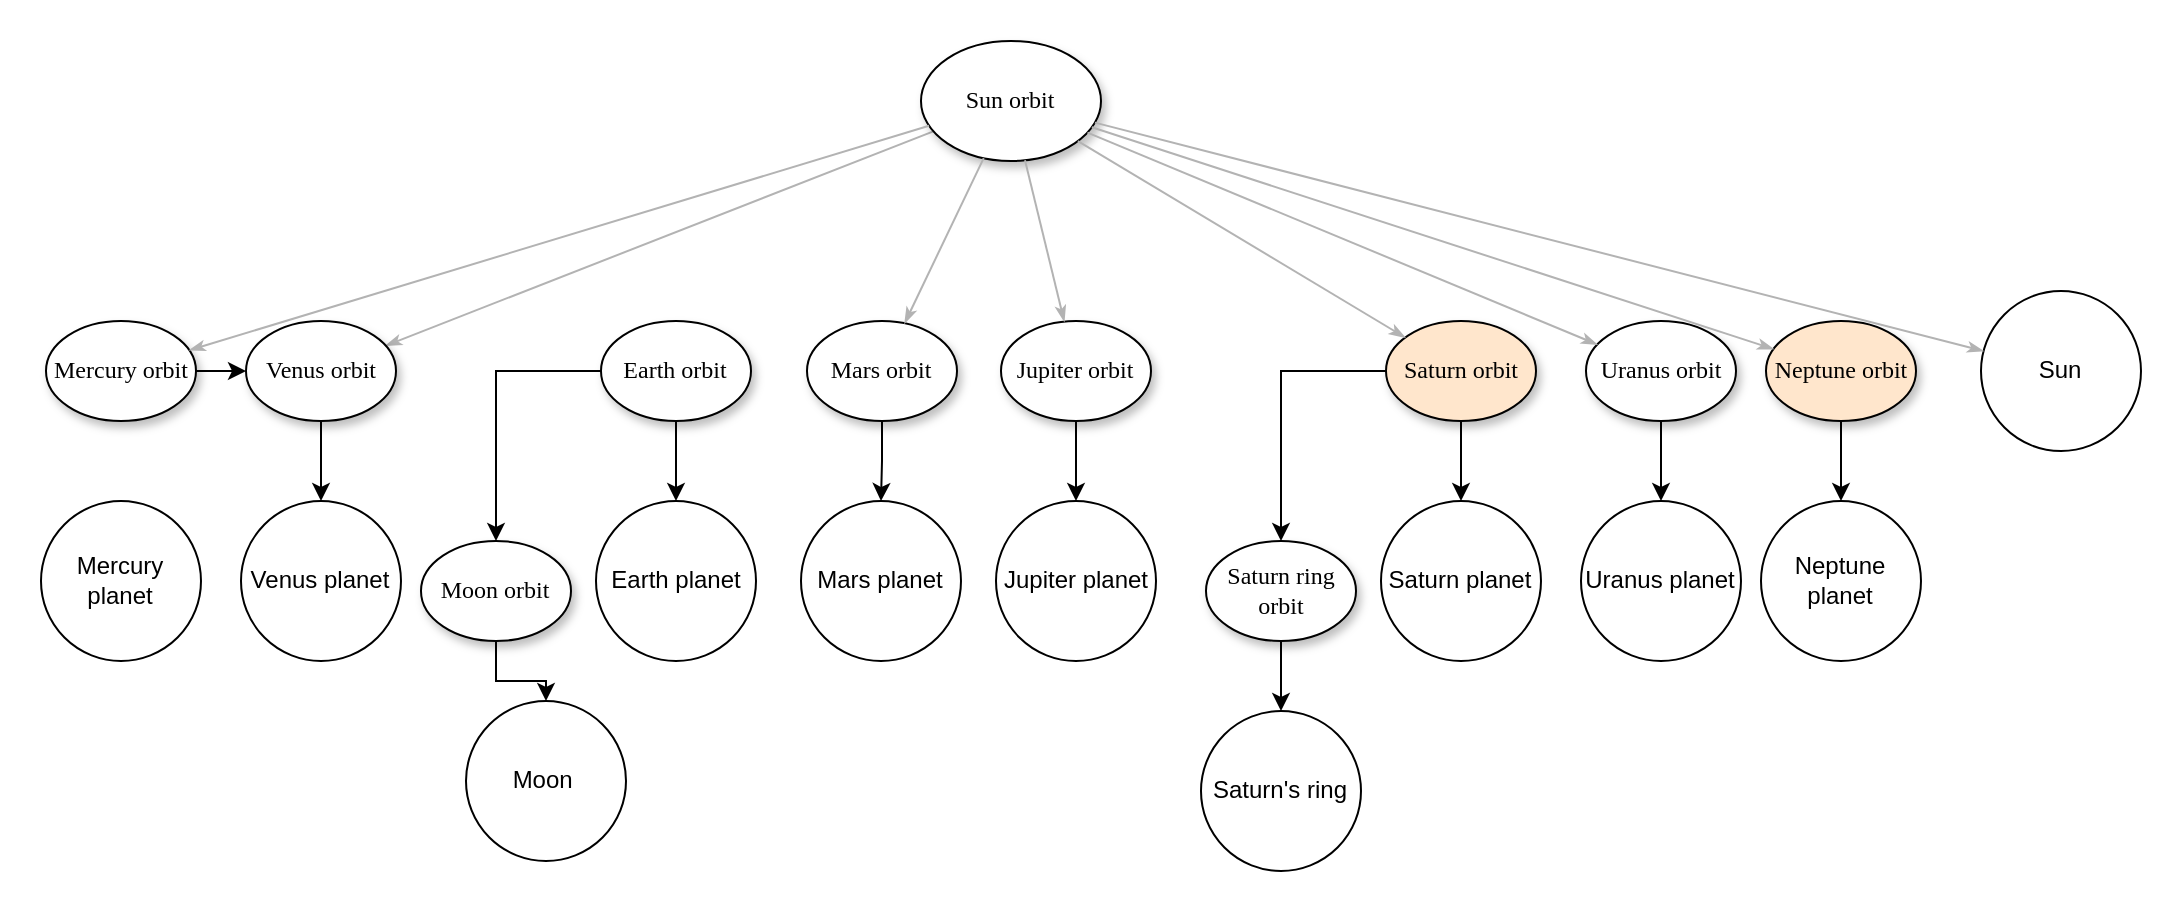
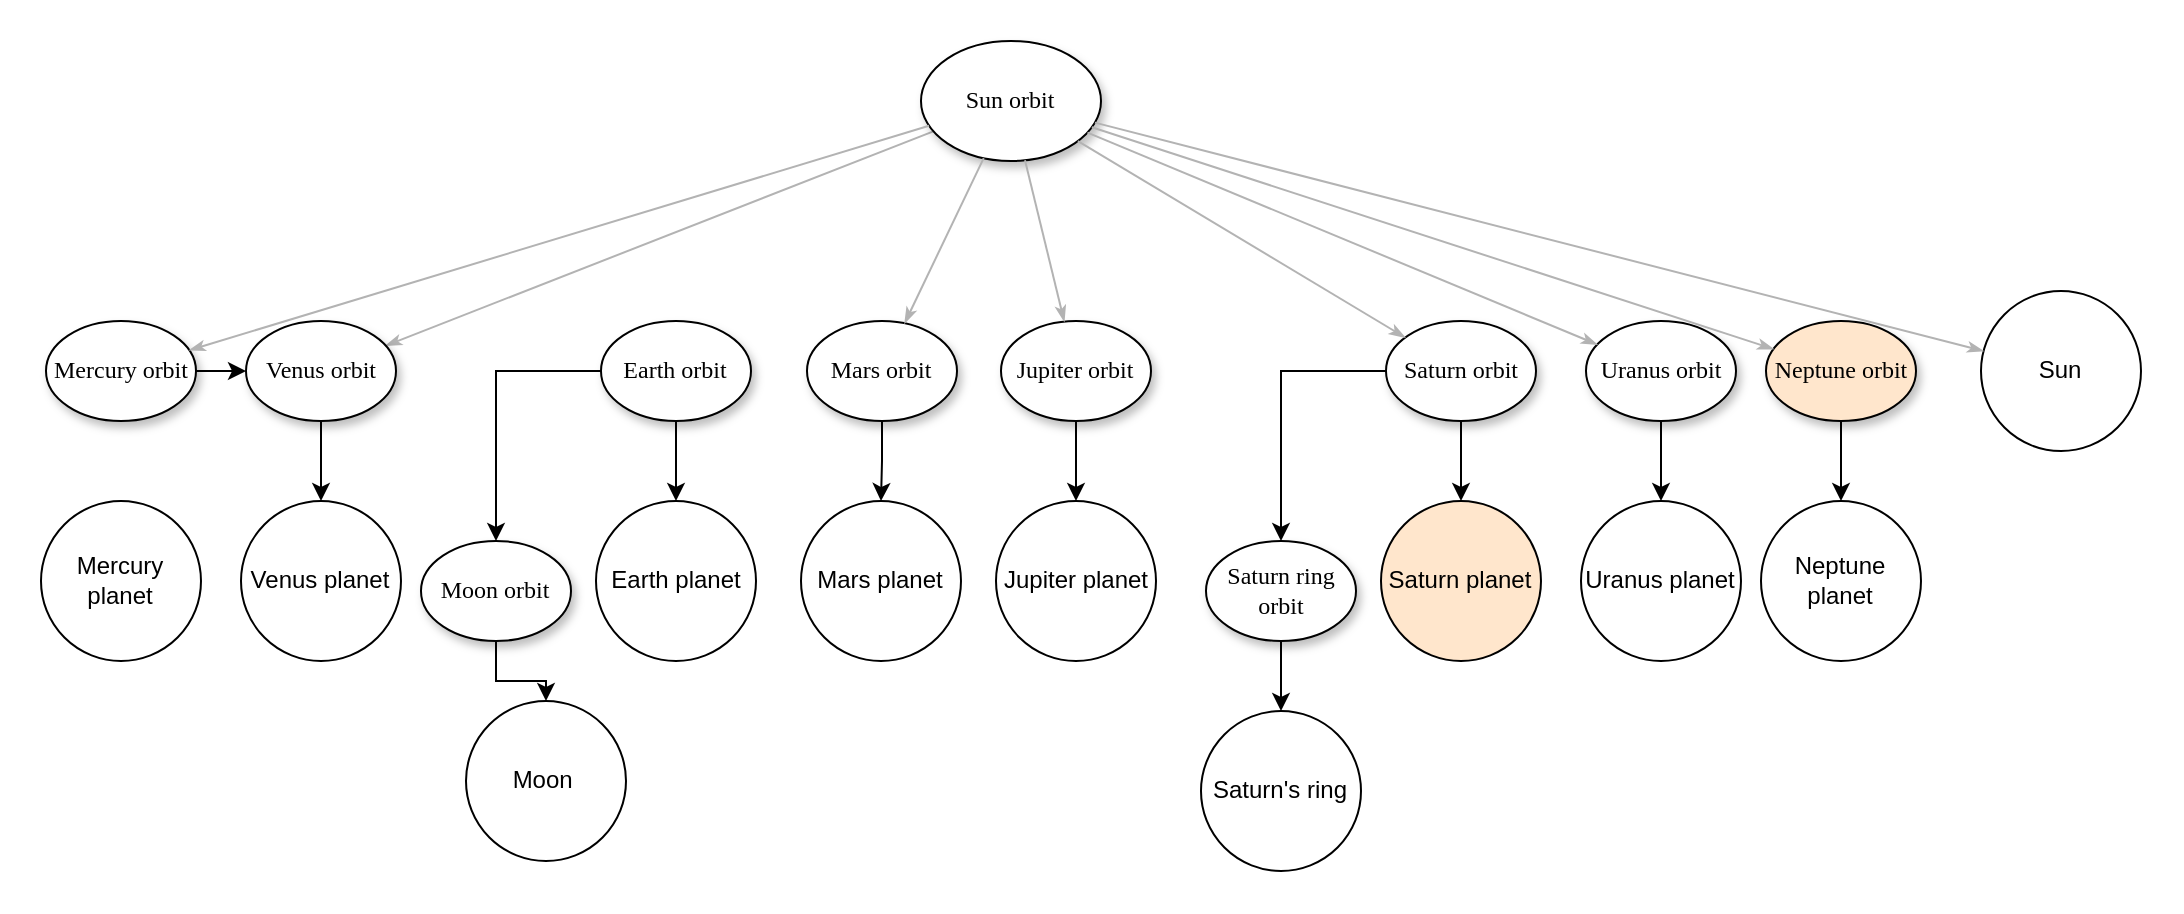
(1461, 371) -> (1461, 371)
(1461, 581) -> (1461, 581)
